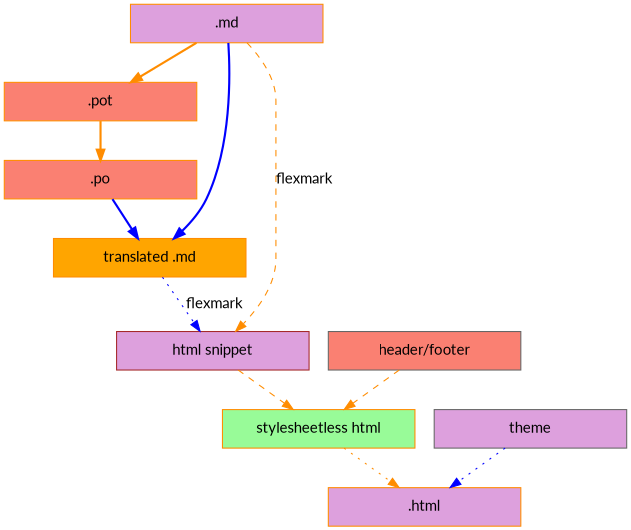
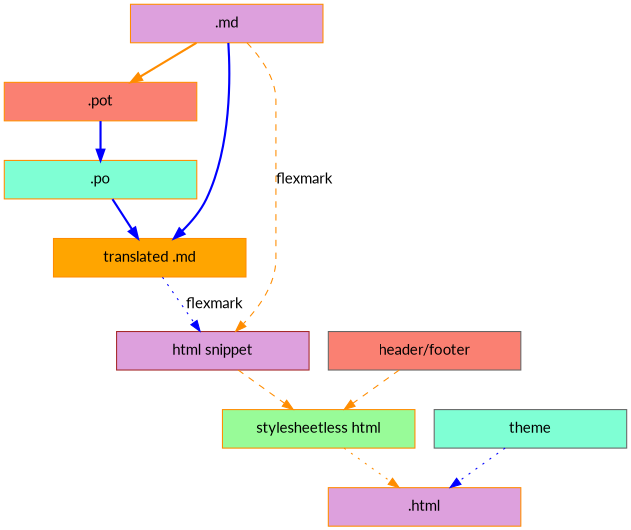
(101, 135) -> (101, 135)
(101, 180) -> (101, 180)
(530, 429) -> (530, 429)
